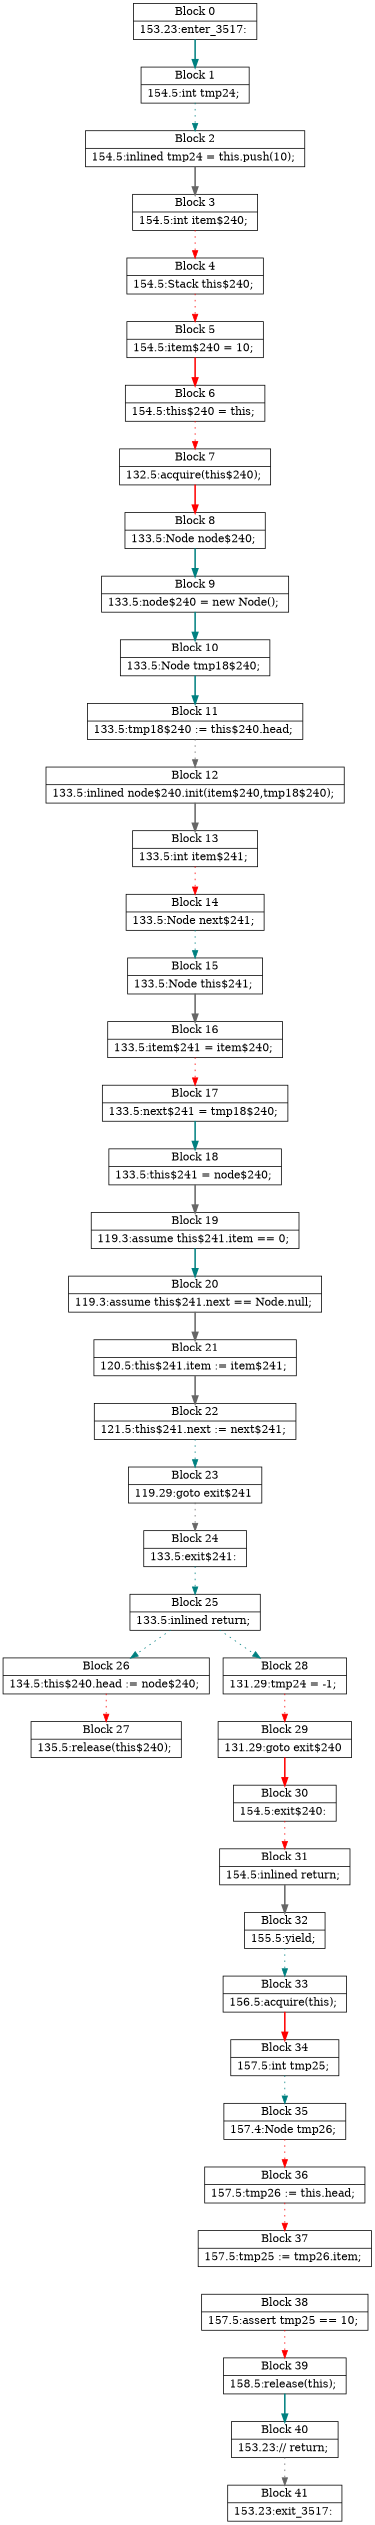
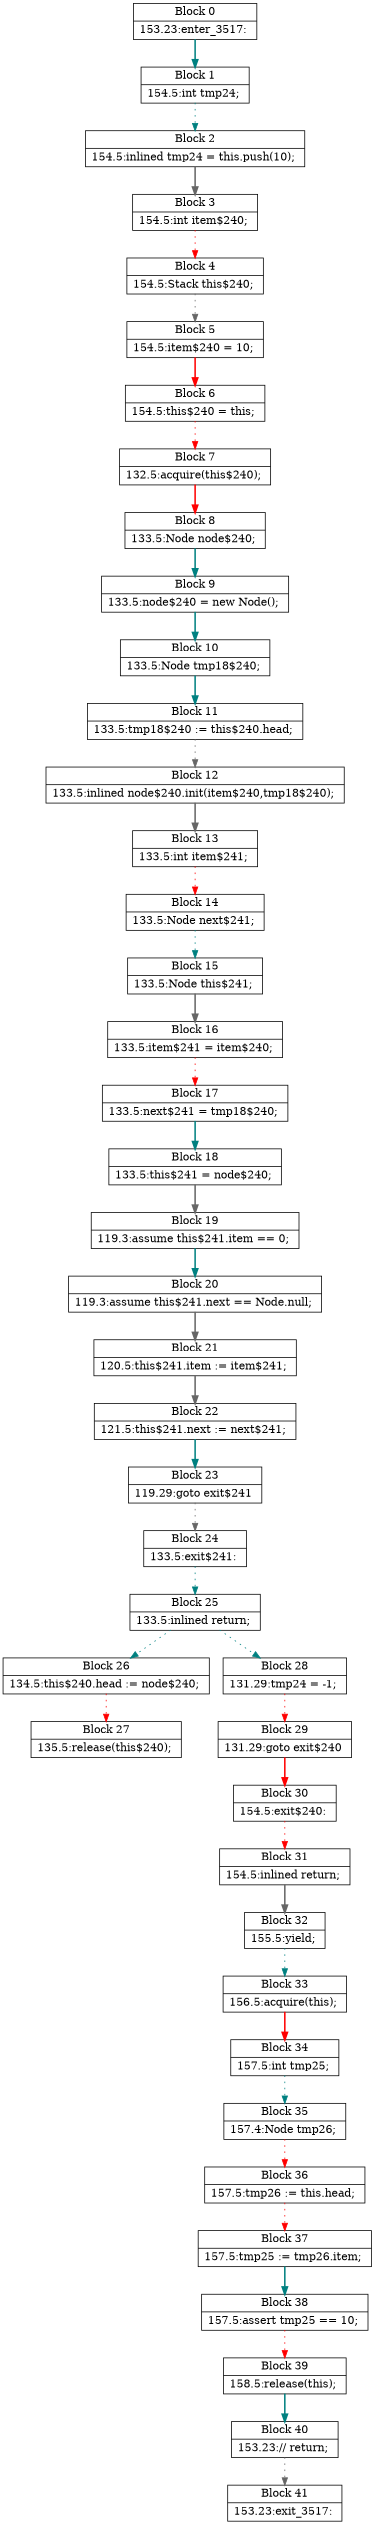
(195, 304) -> (195, 304)
(195, 1449) -> (195, 1449)
none -> (285, 2277)
